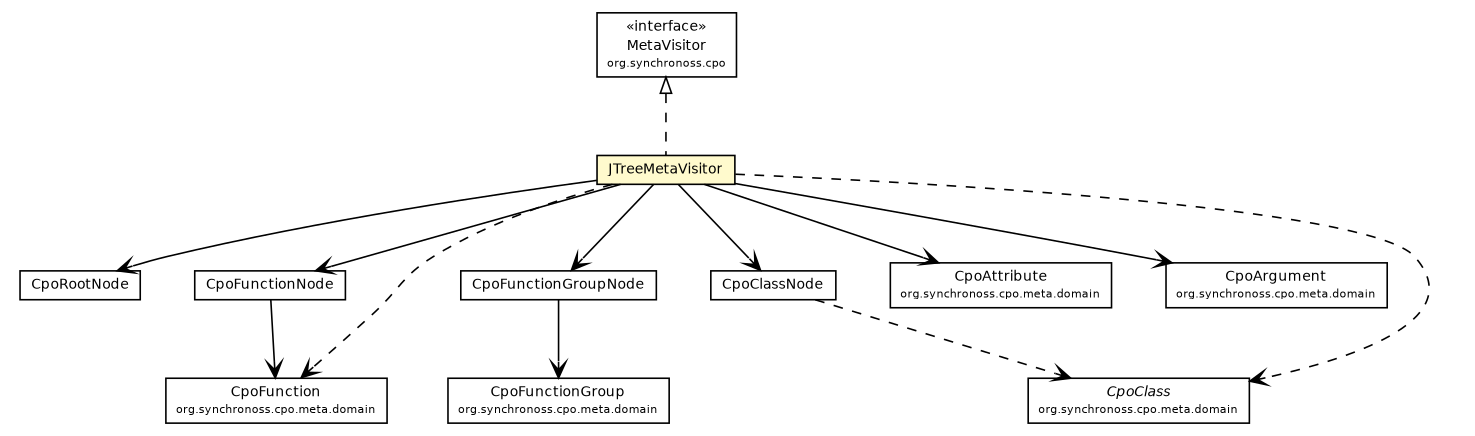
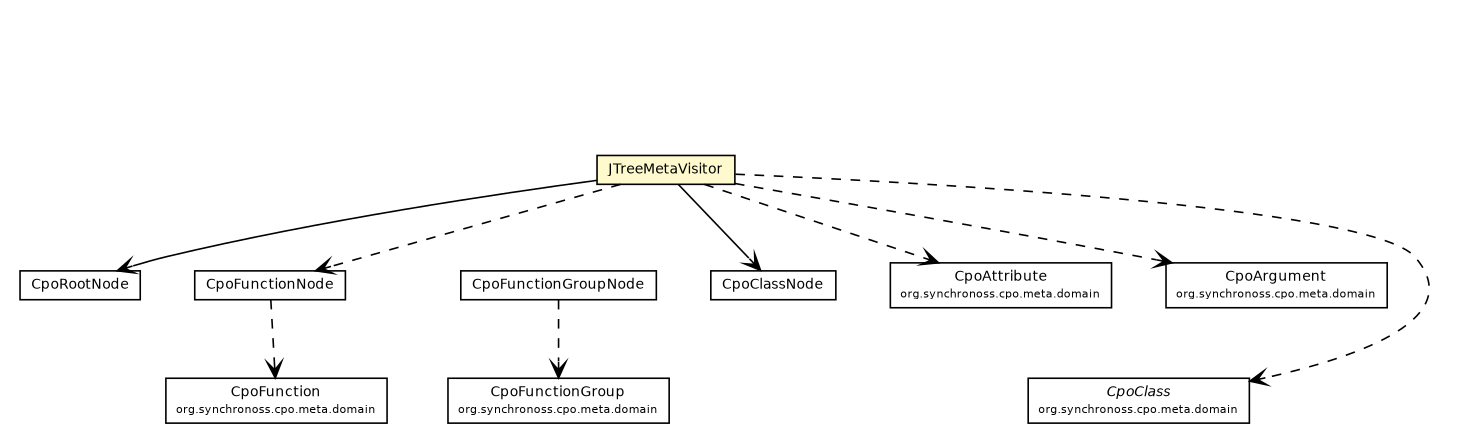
(666, 45) -> none
(618, 221) -> none
(814, 221) -> (814, 221)
(946, 221) -> (946, 221)
(461, 229) -> (476, 225)
(447, 249) -> none
(273, 331) -> (273, 331)
(559, 331) -> (559, 331)
(935, 337) -> none
